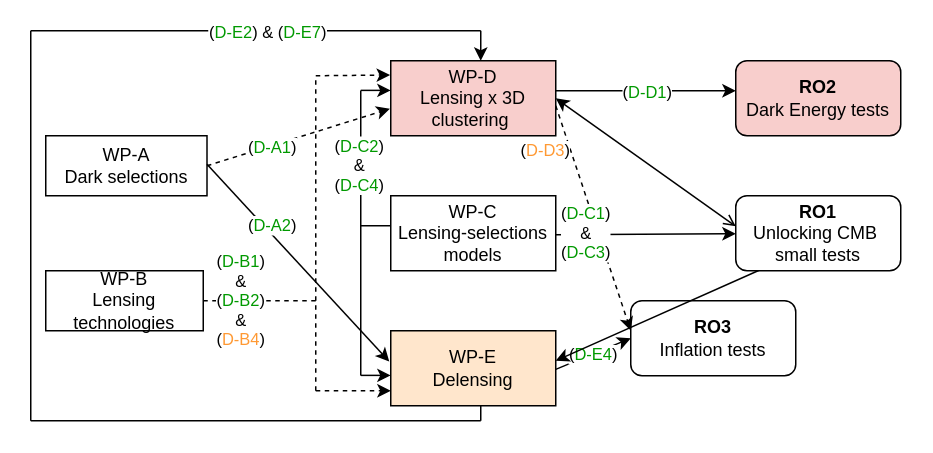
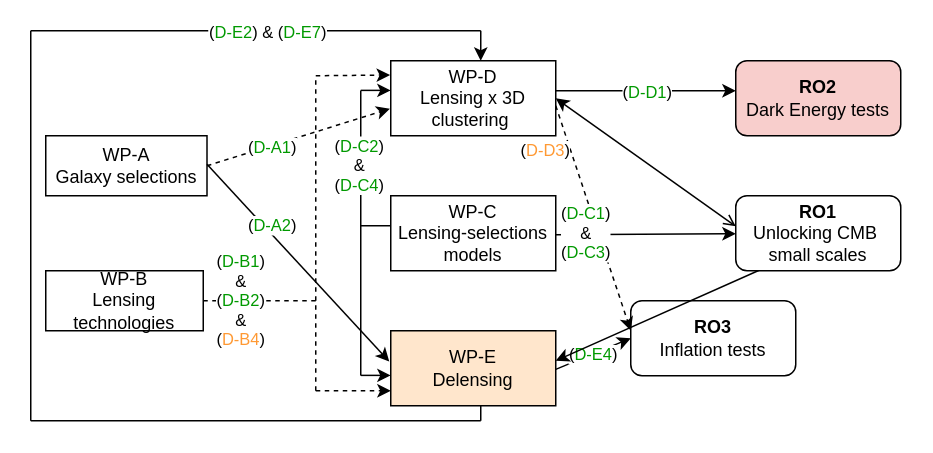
(473, 98) -> (473, 98)
(127, 166) -> (127, 166)
(818, 233) -> (818, 233)
